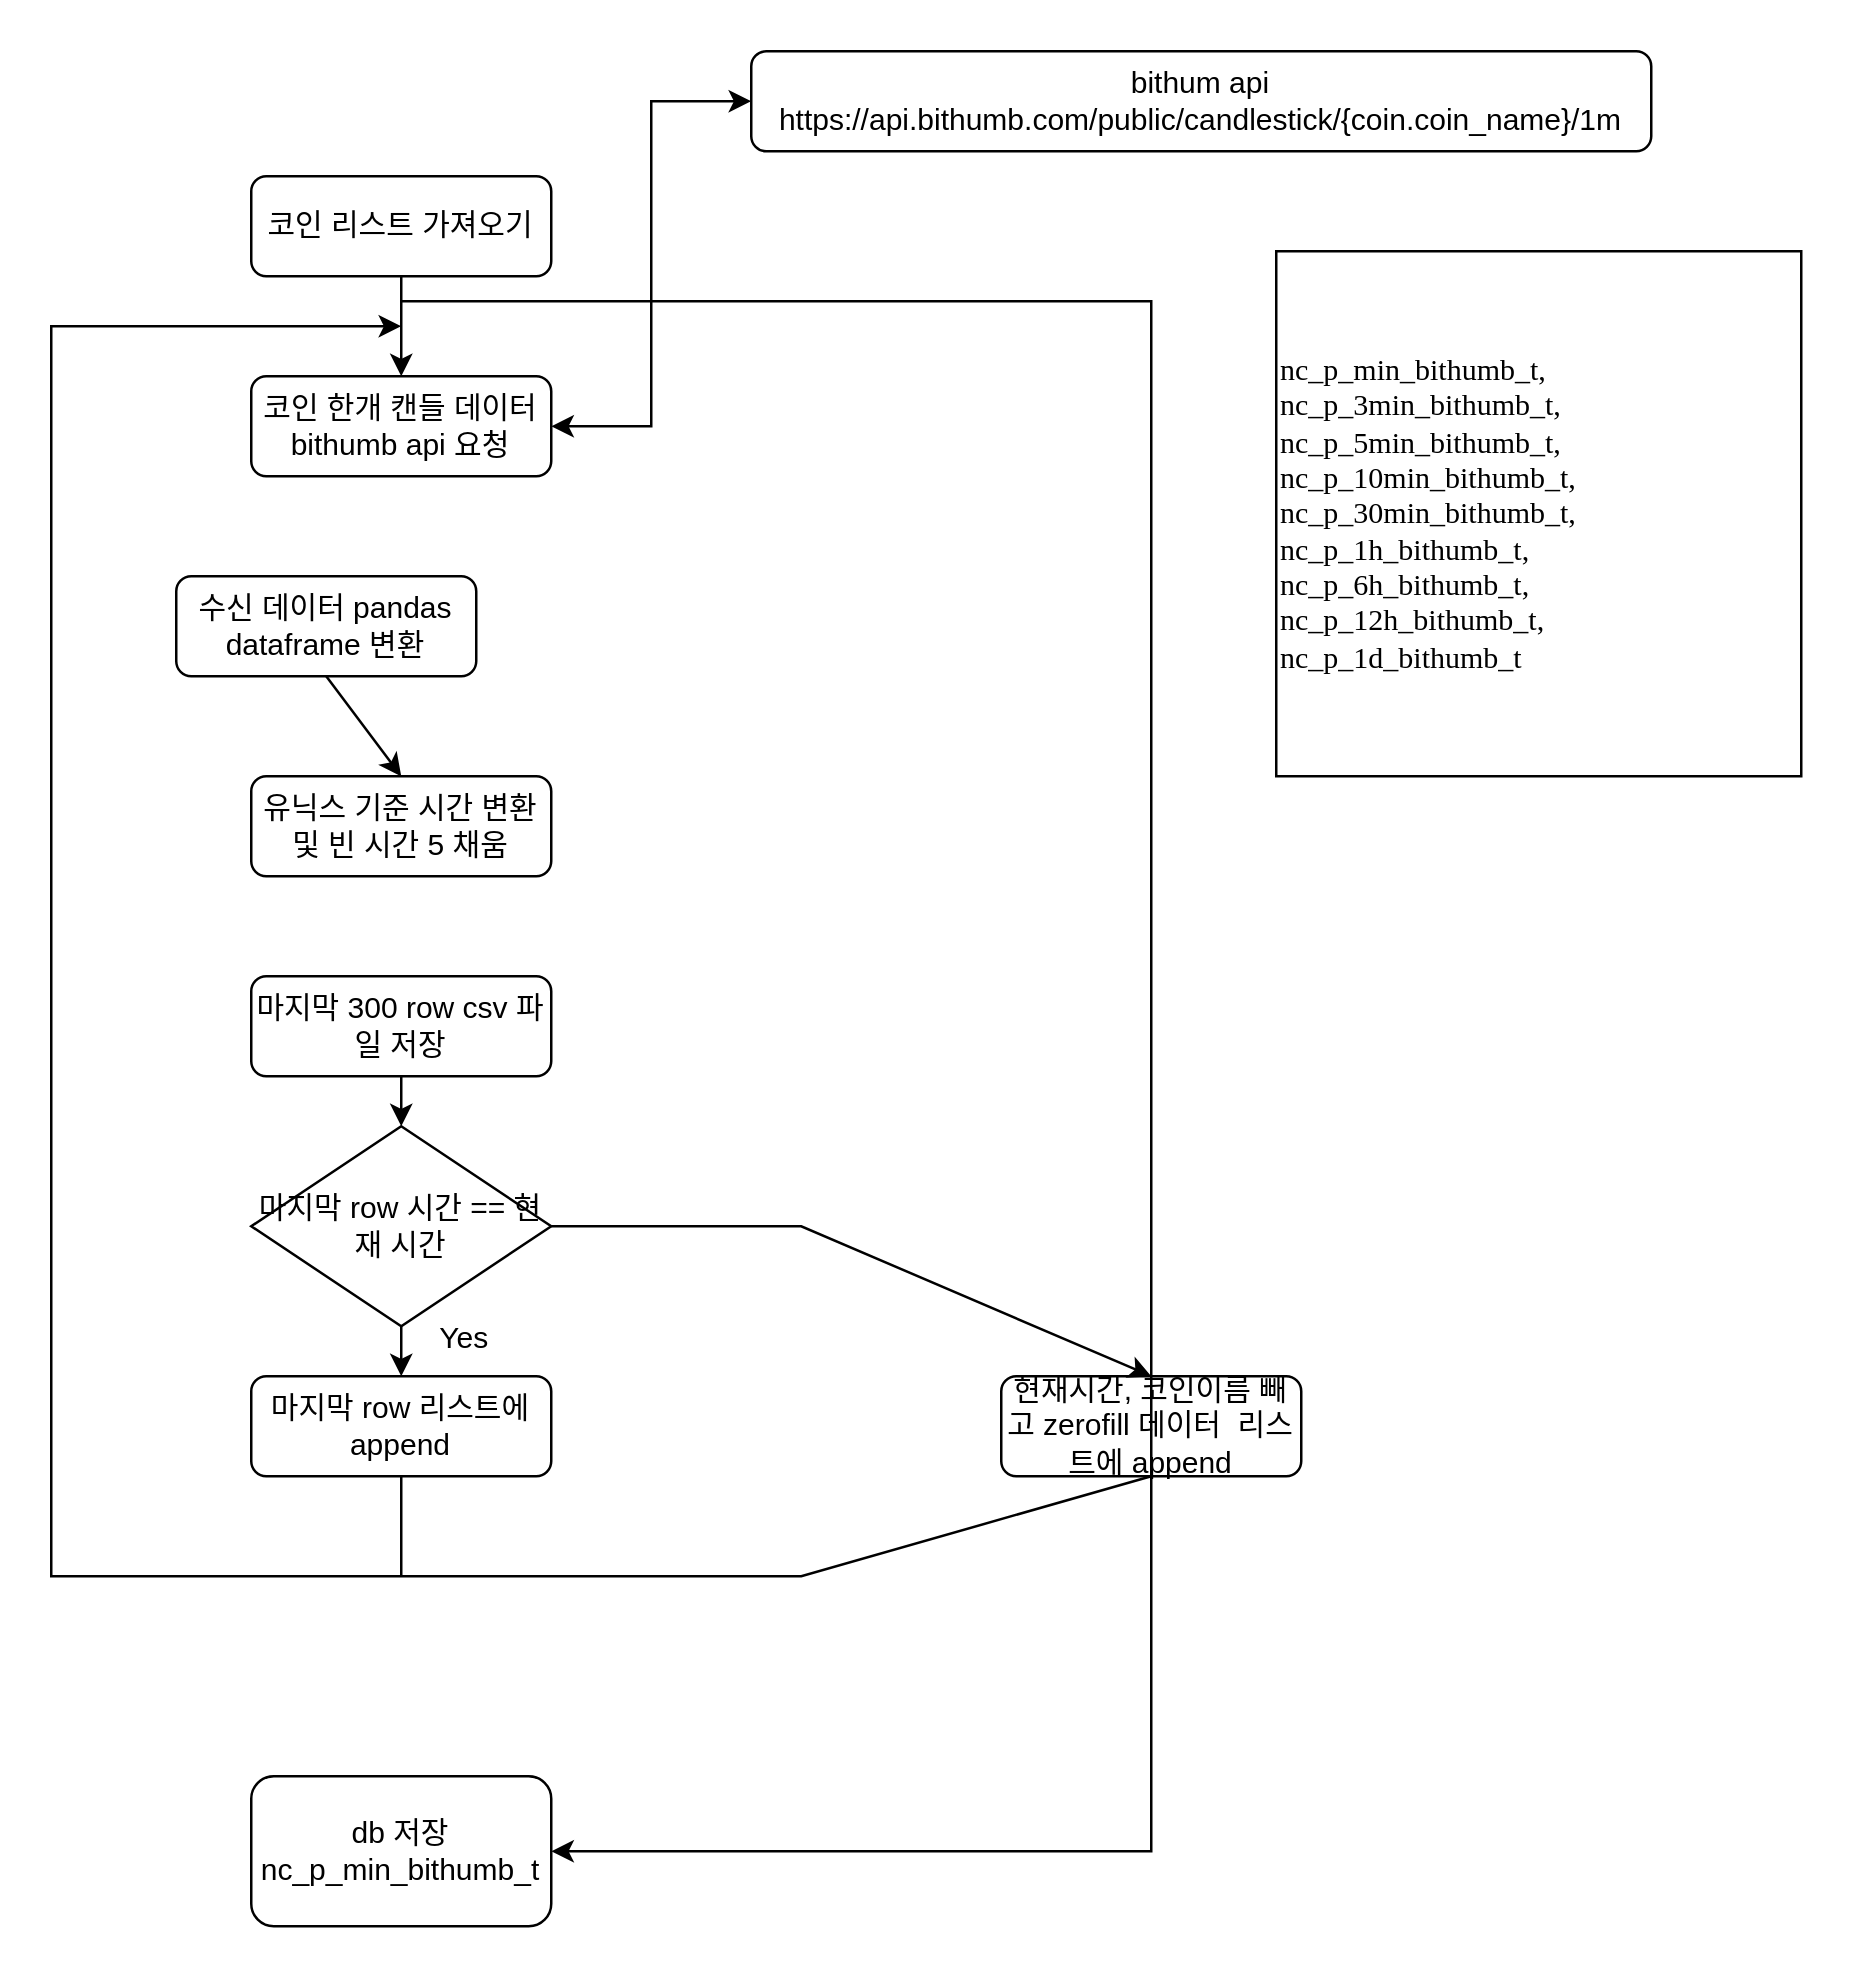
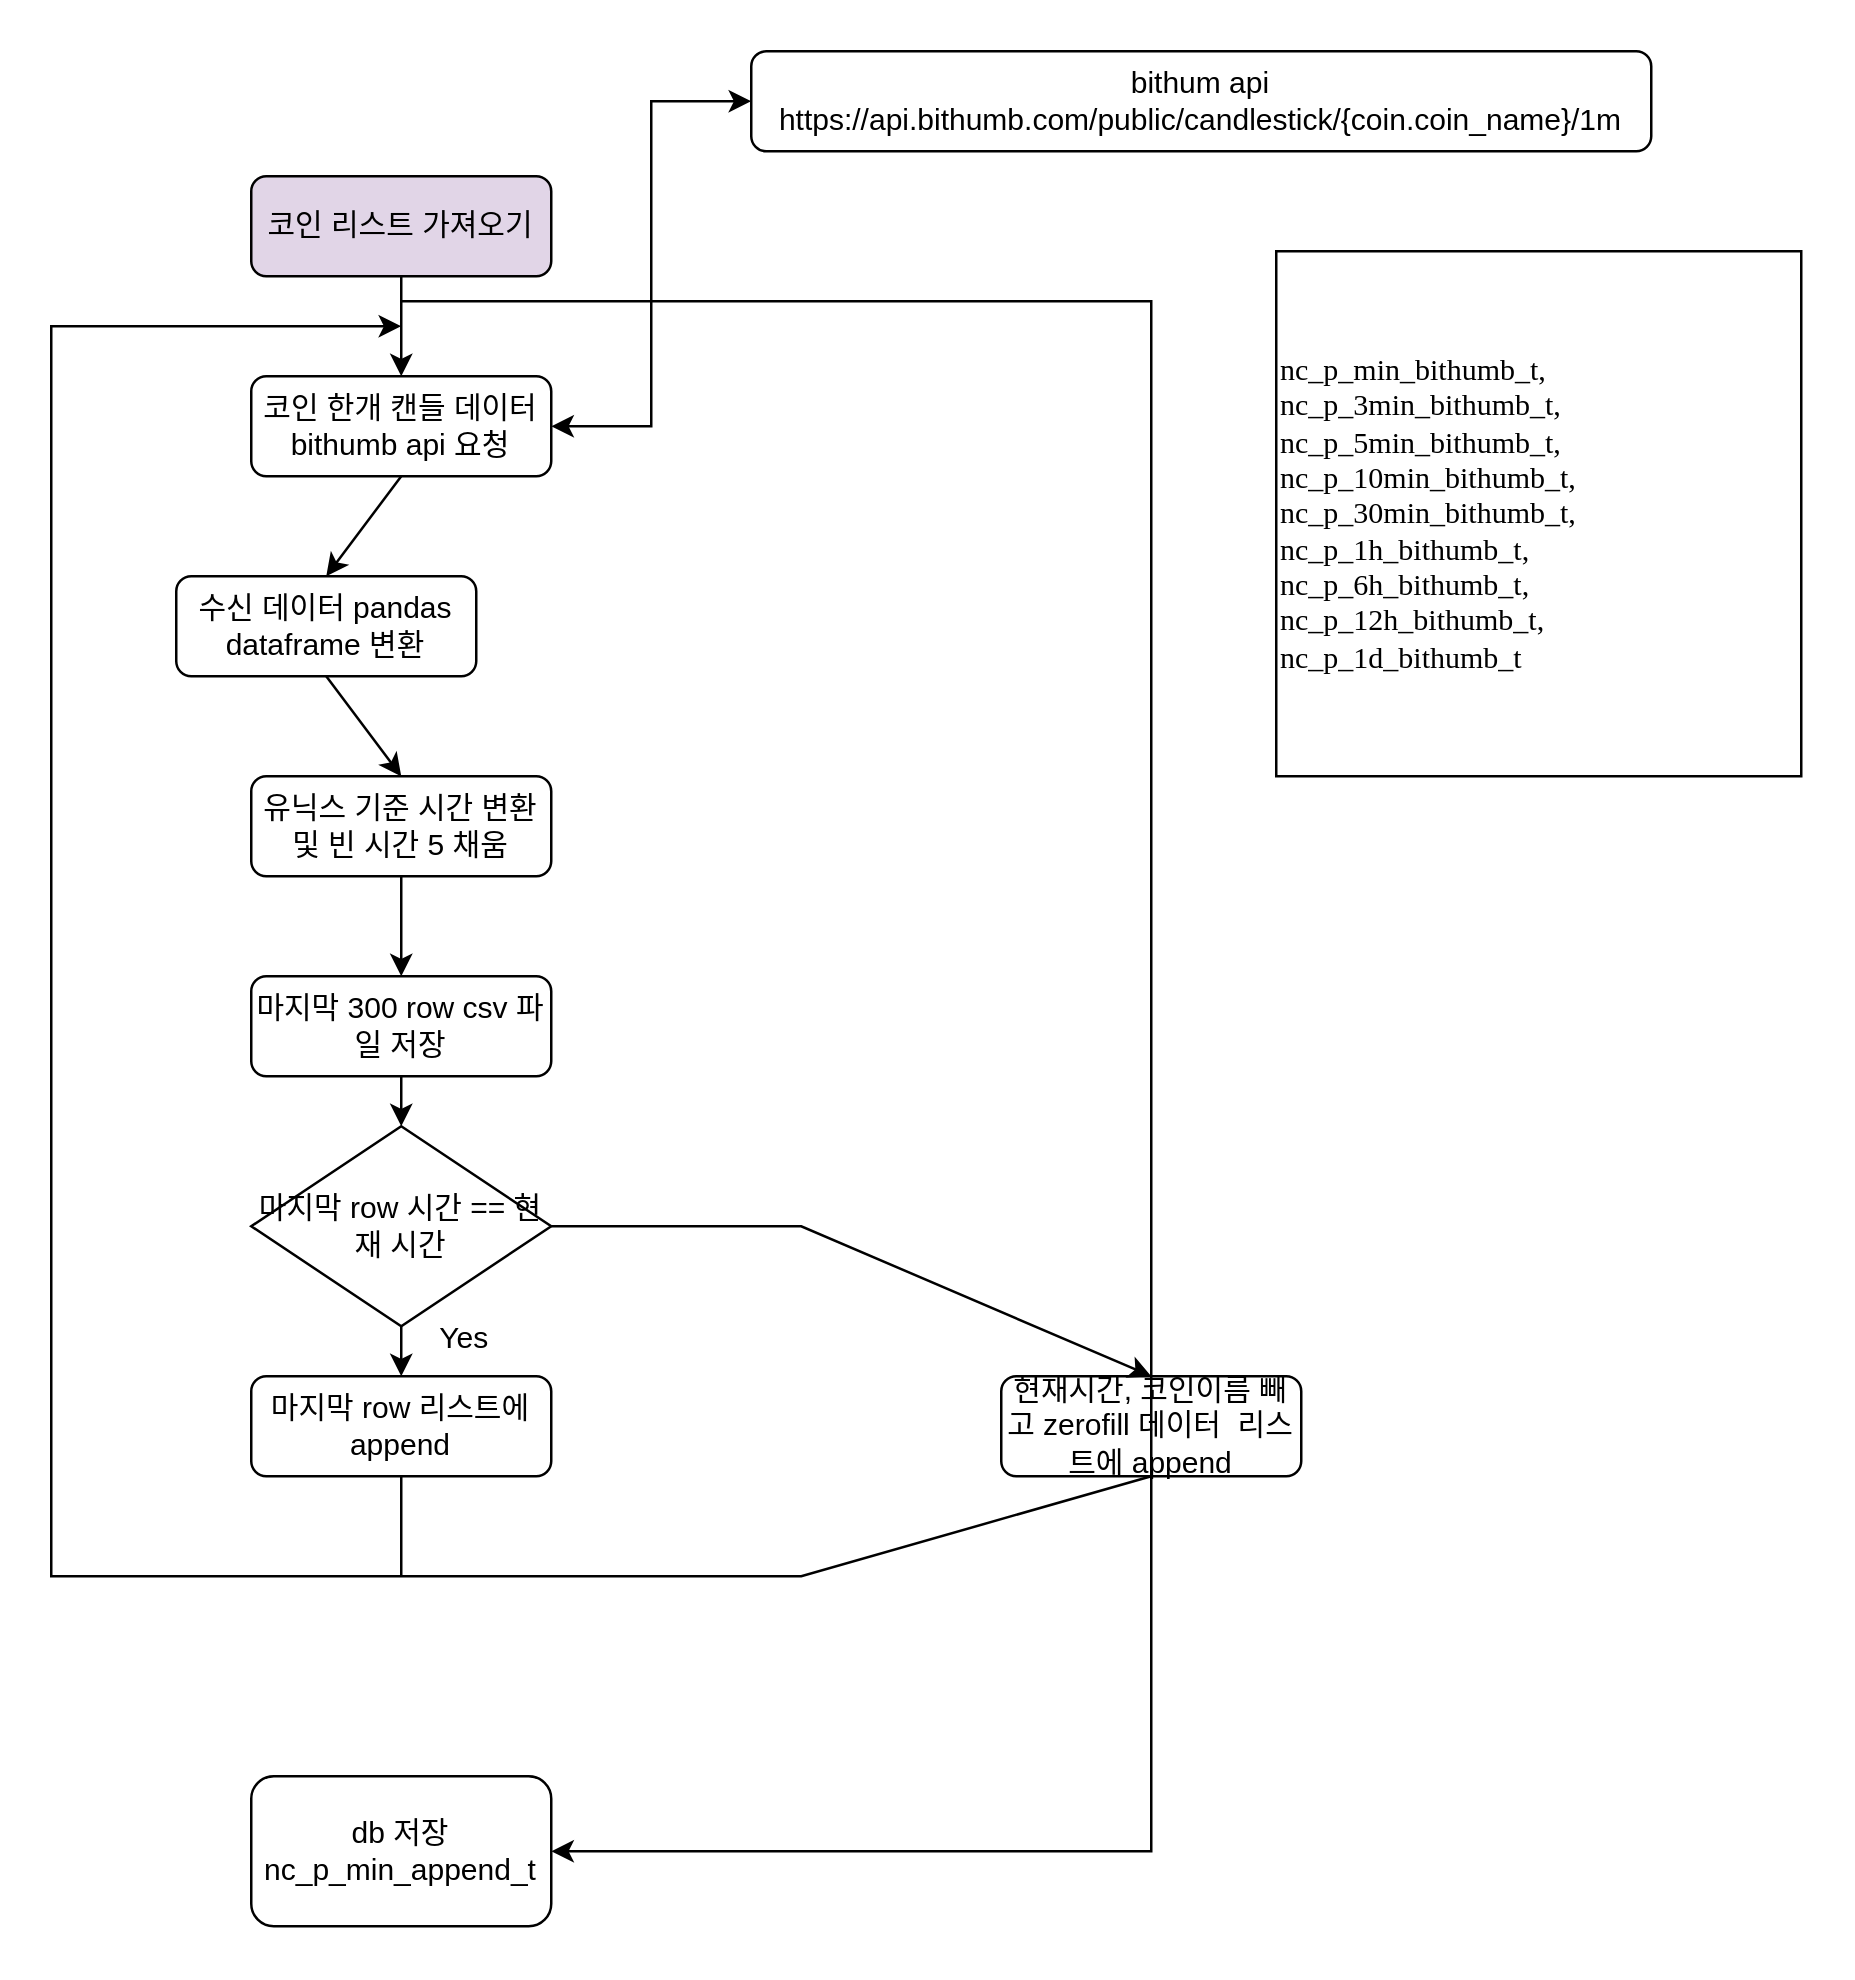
(401, 226) -> (401, 226)
none -> (369, 519)
none -> (401, 918)
(401, 1851) -> (401, 1851)
